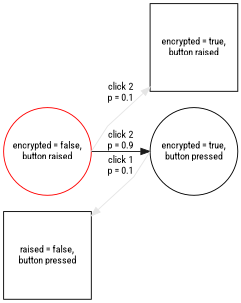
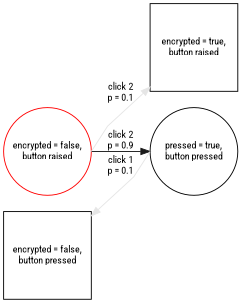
(194, 151) -> (194, 151)
(47, 255) -> (47, 255)
